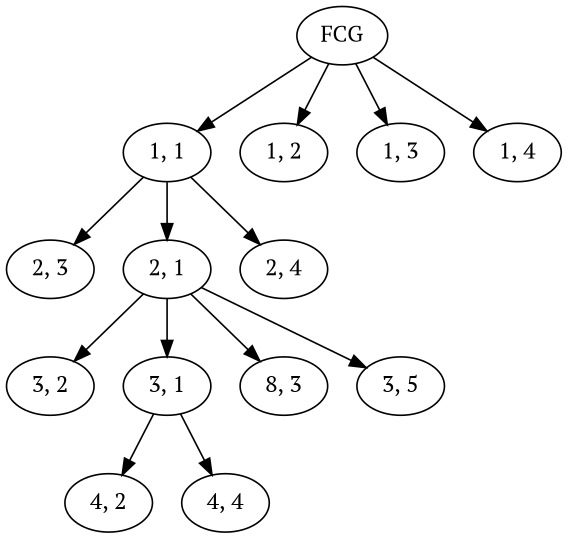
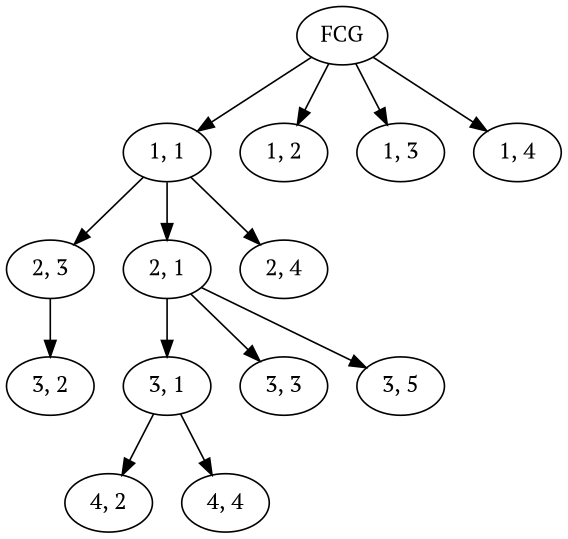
(115, 322) -> (50, 320)
(284, 386) -> (284, 386)
